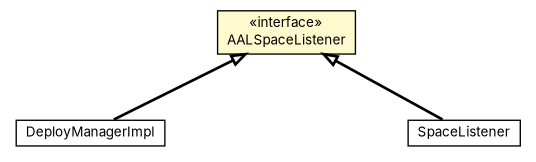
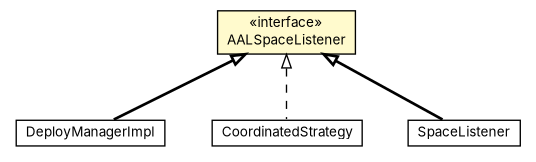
none -> (286, 132)
